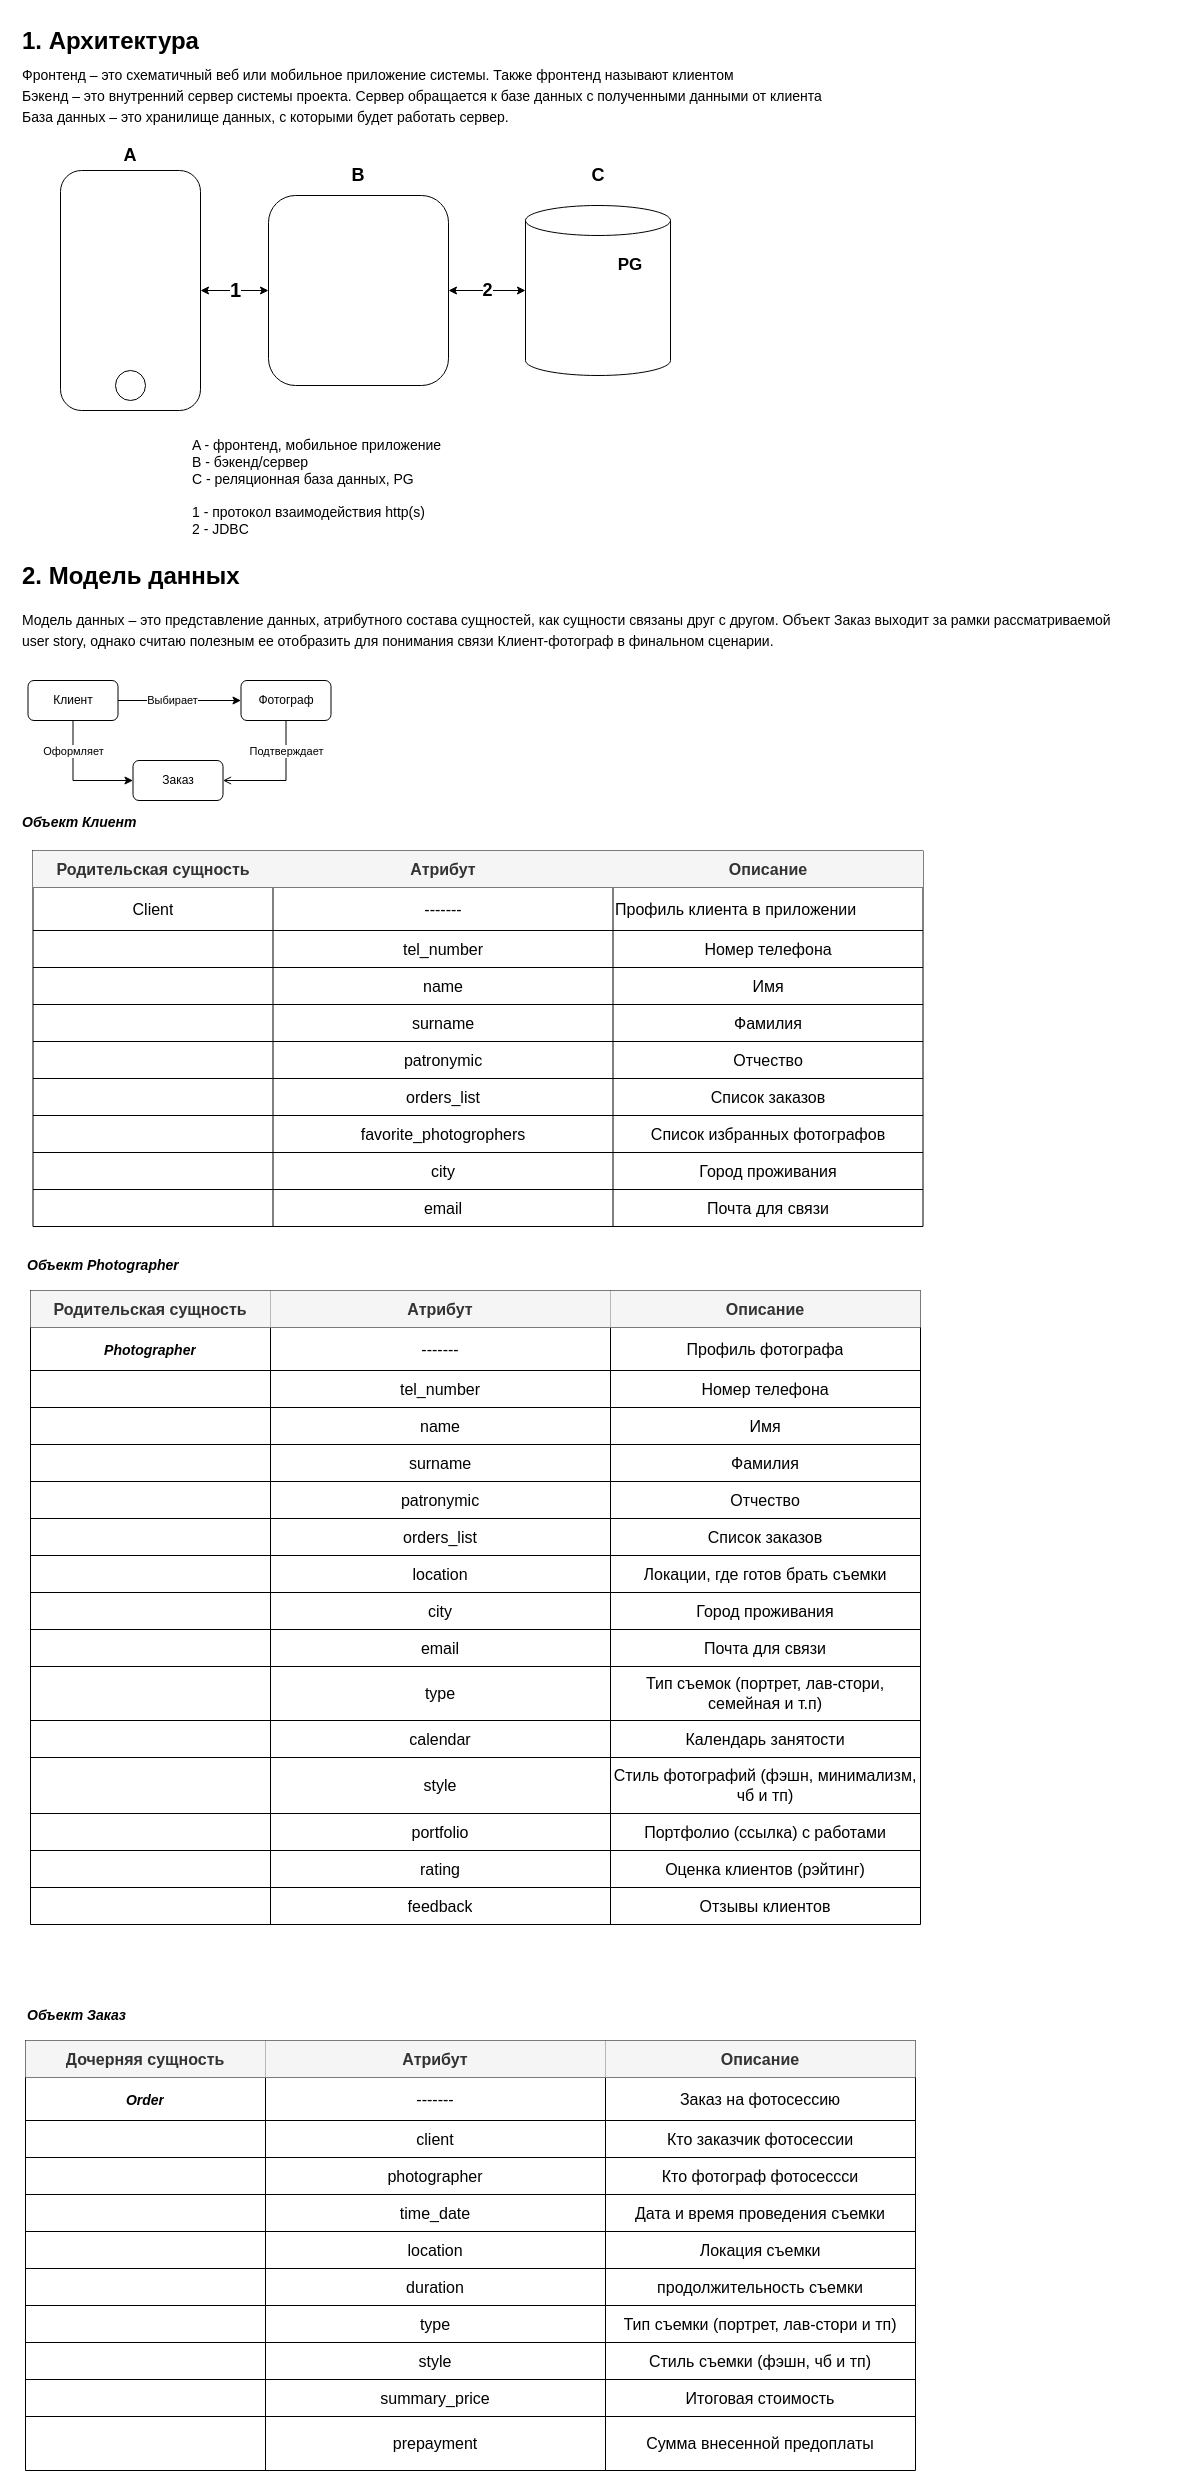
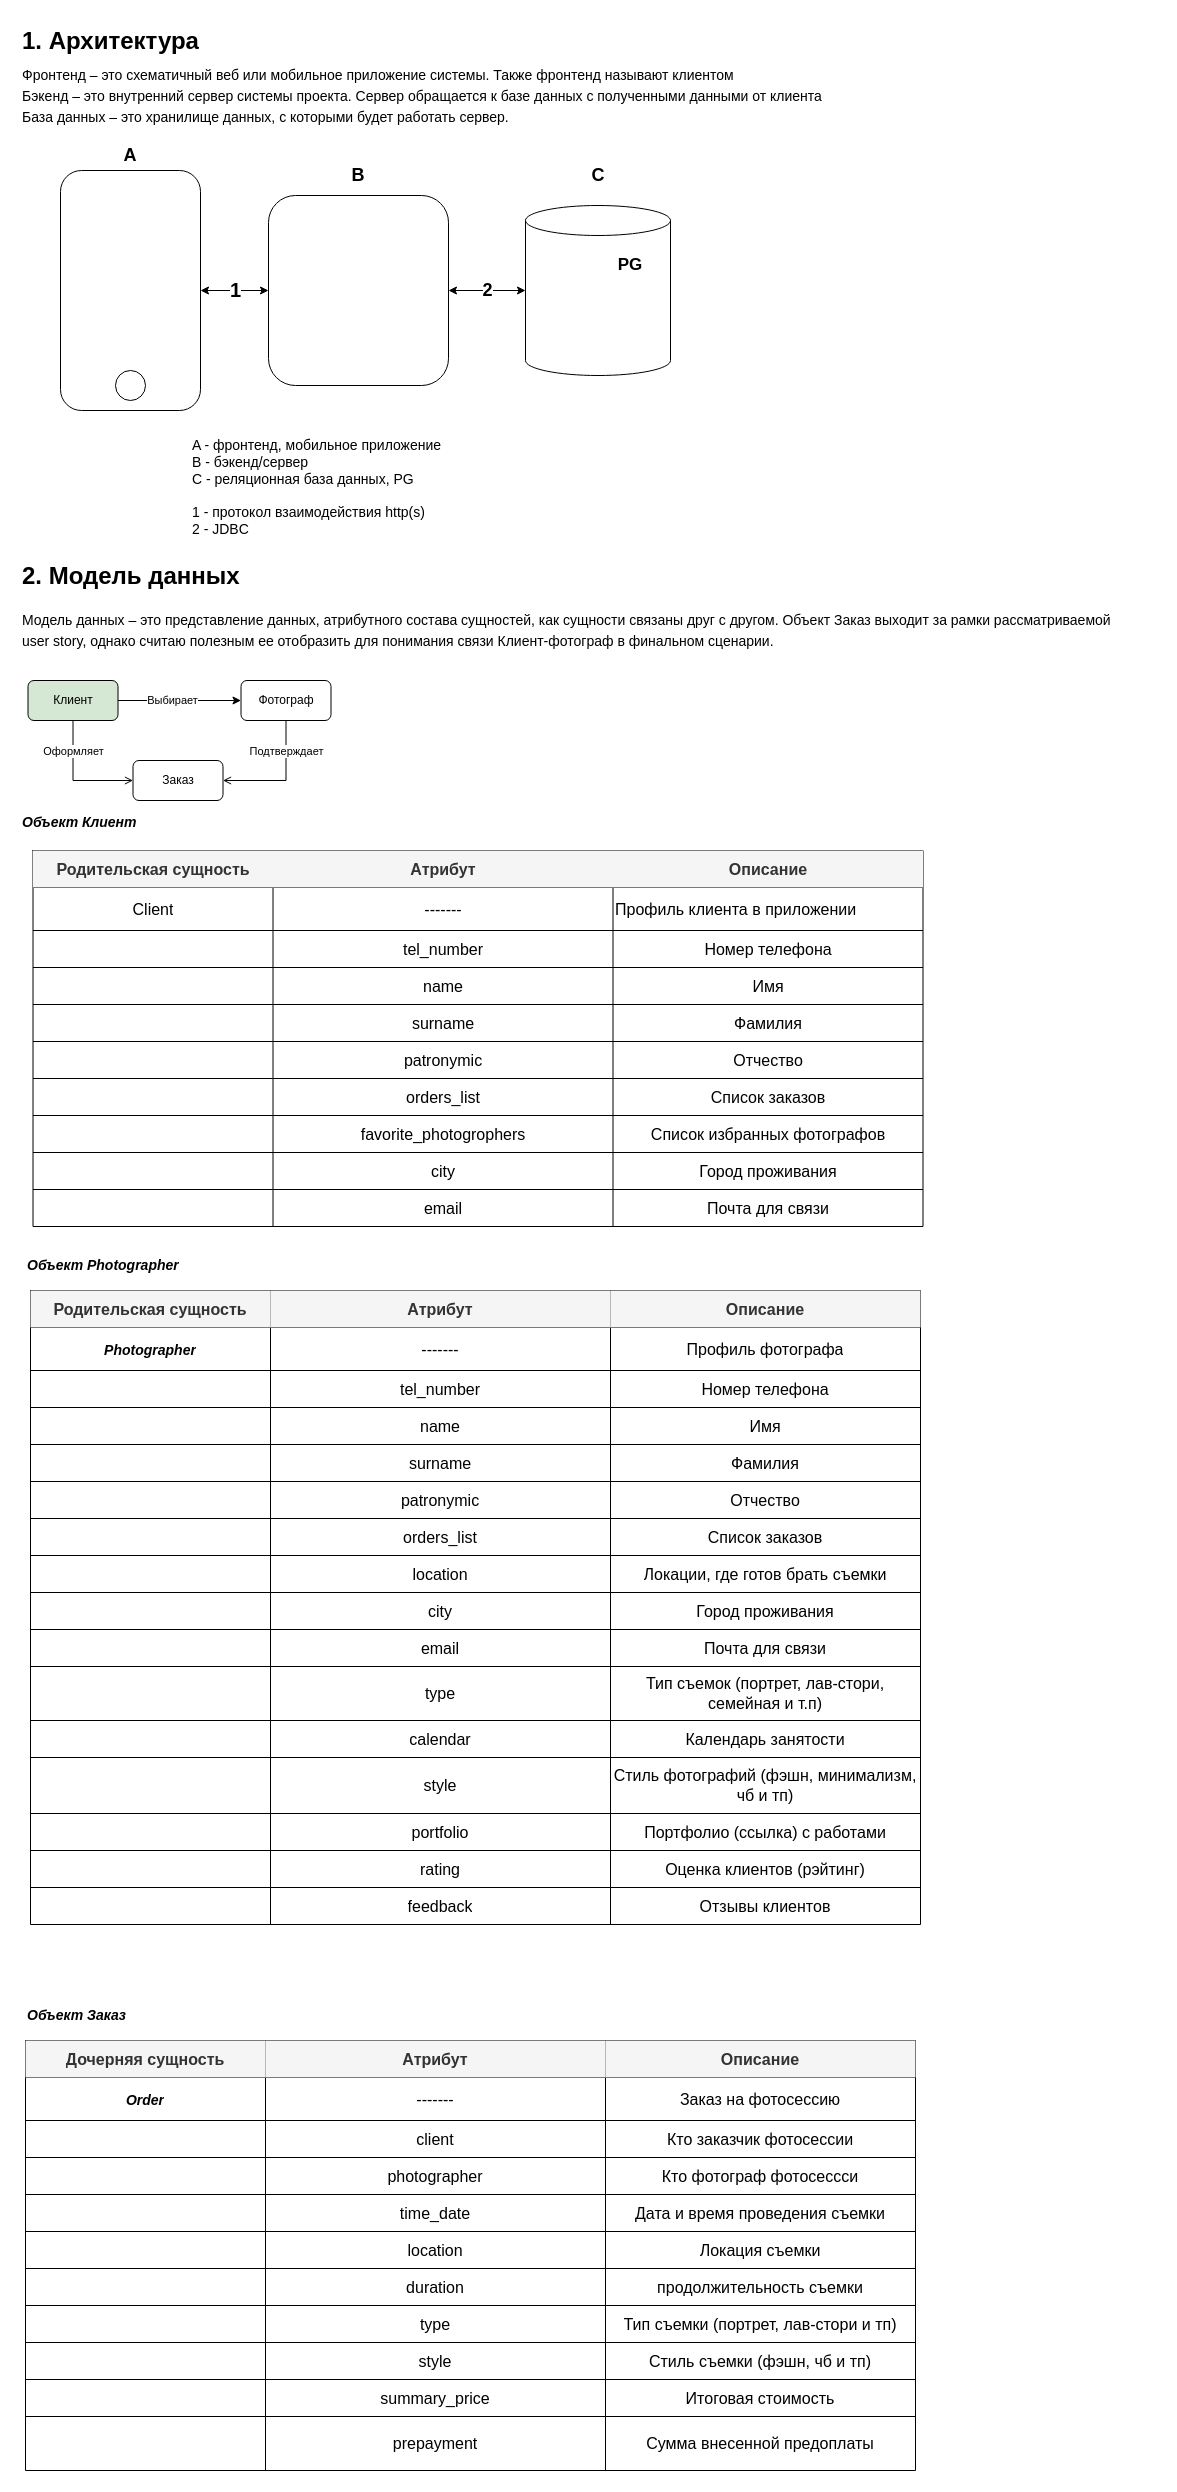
(73, 701) -> (73, 701)
(125, 781) -> (126, 781)
